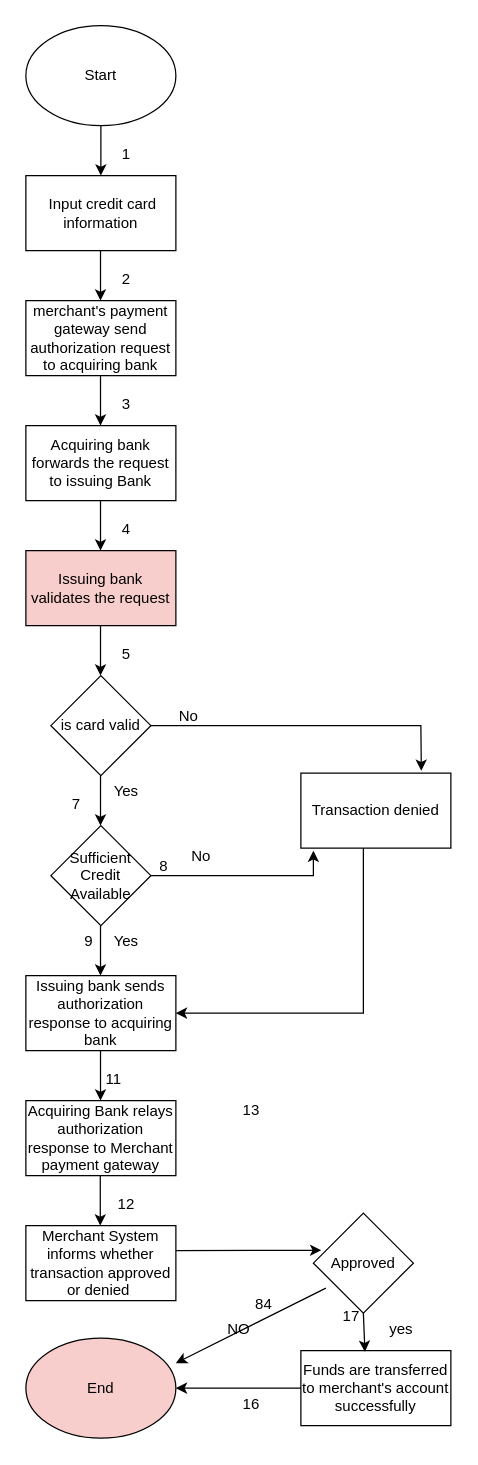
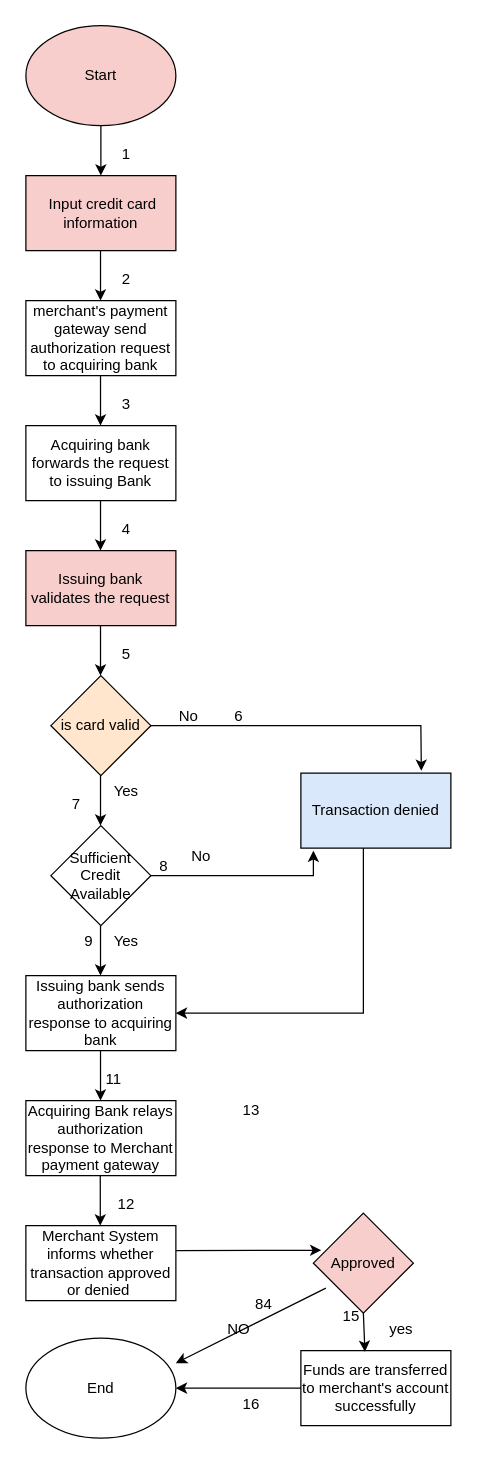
(101, 76) -> (101, 76)
(101, 213) -> (101, 213)
none -> (238, 717)
(101, 726) -> (101, 726)
(376, 811) -> (376, 811)
(363, 1263) -> (363, 1263)
(351, 1317) -> (351, 1317)
(101, 1388) -> (101, 1388)
